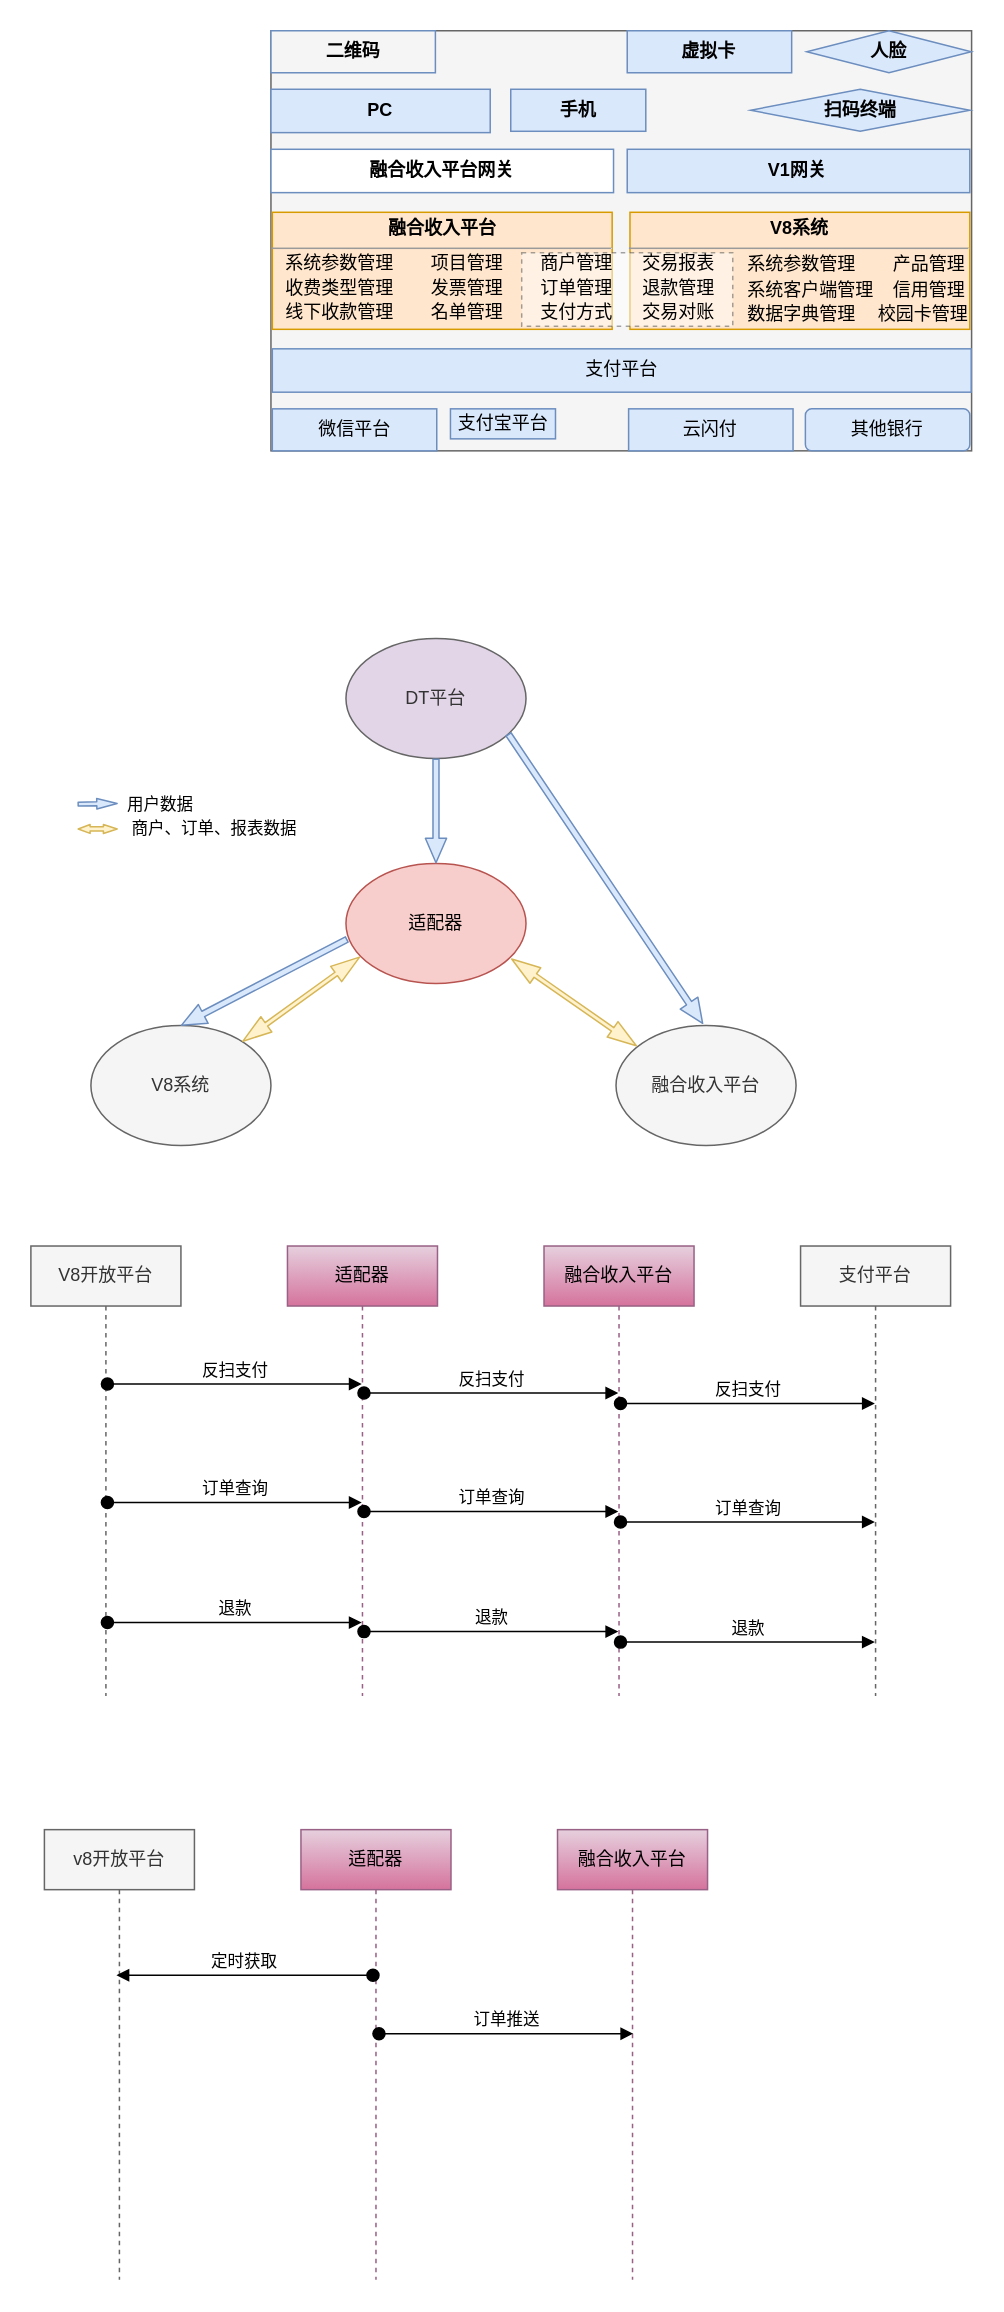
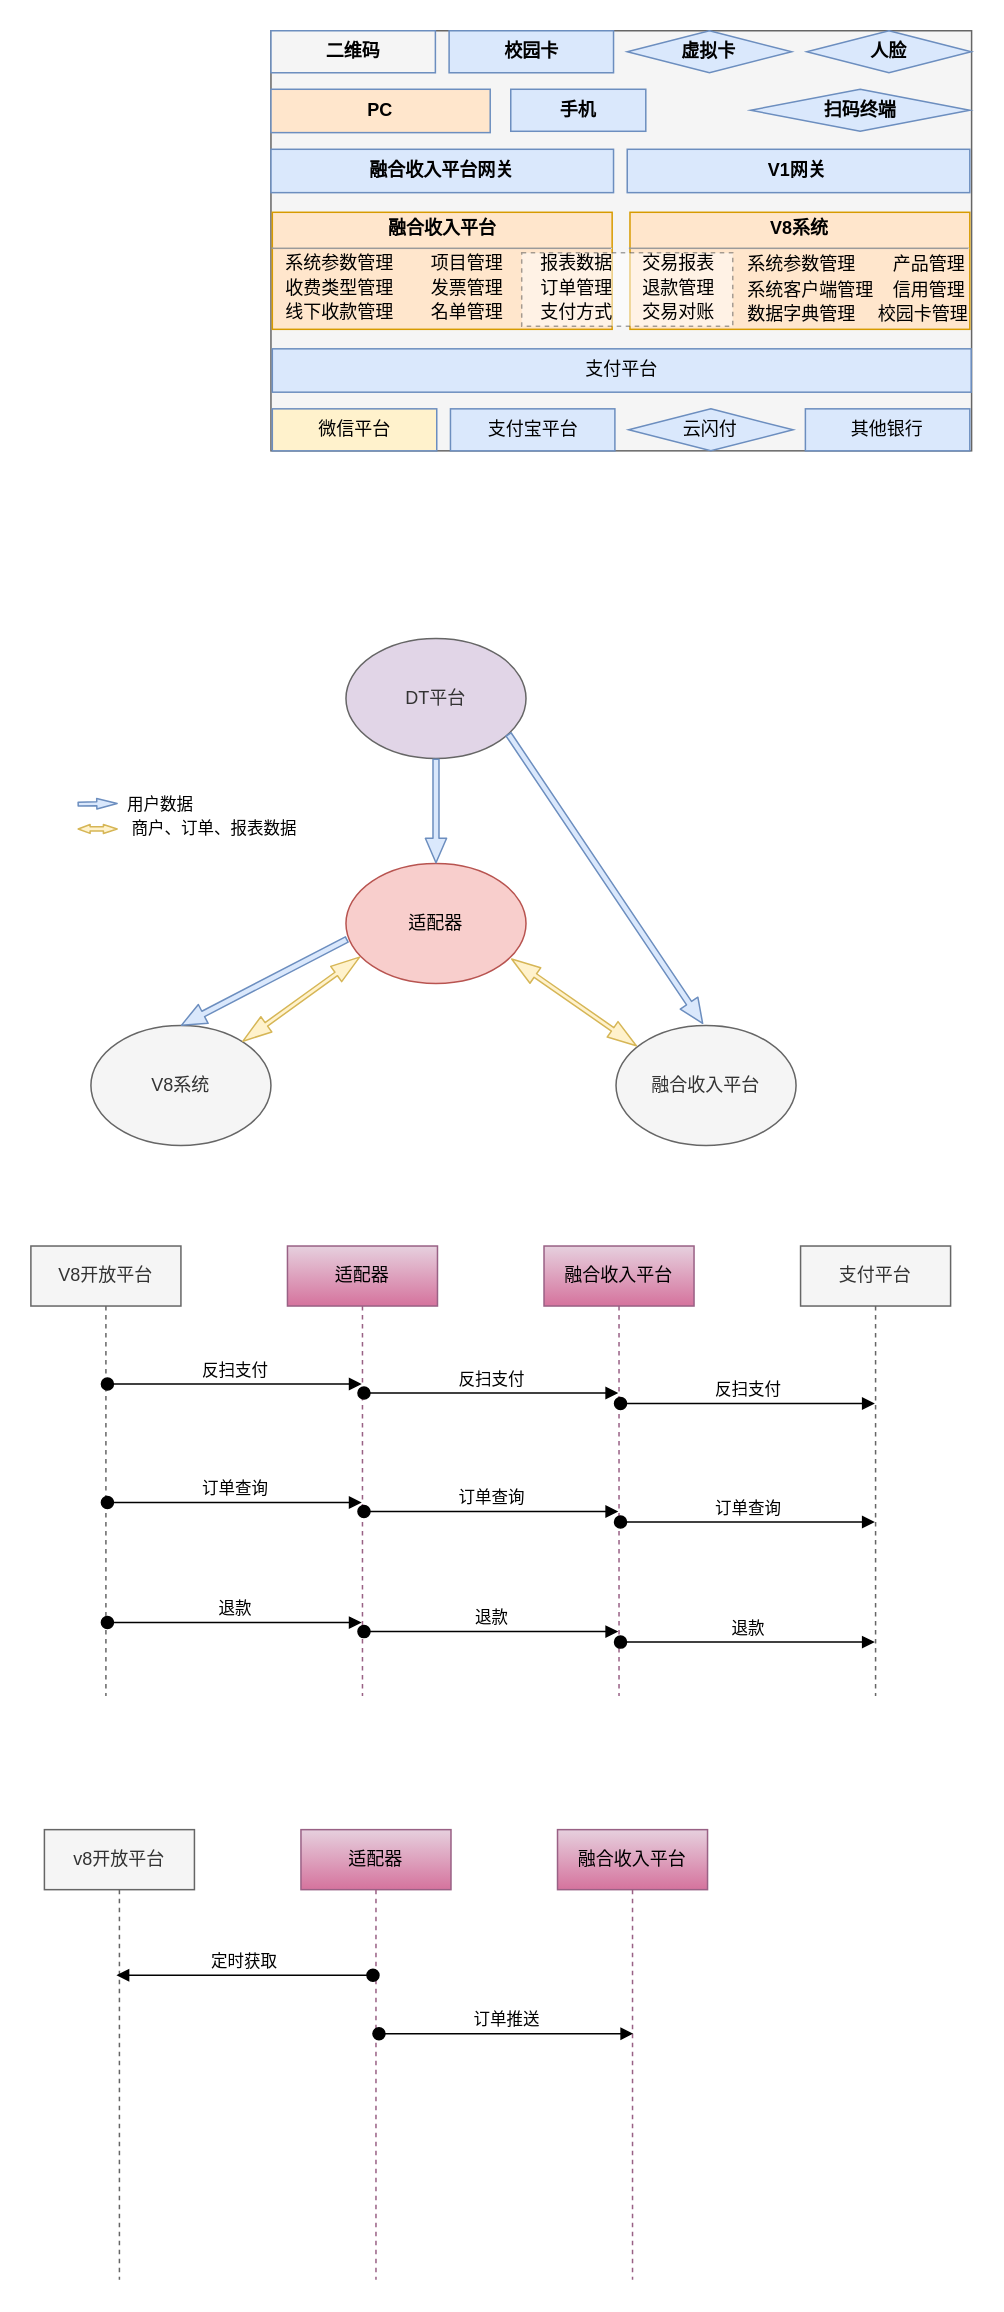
none -> (531, 52)
(709, 52) -> (709, 52)
(380, 111) -> (380, 111)
(442, 171) -> (442, 171)
(577, 263) -> (577, 263)
(503, 424) -> (532, 430)
(354, 430) -> (354, 430)
(711, 430) -> (711, 430)
(887, 430) -> (887, 430)
